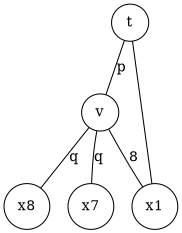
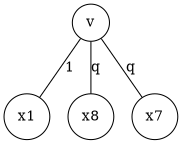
(130, 23) -> none
(134, 157) -> (70, 68)
